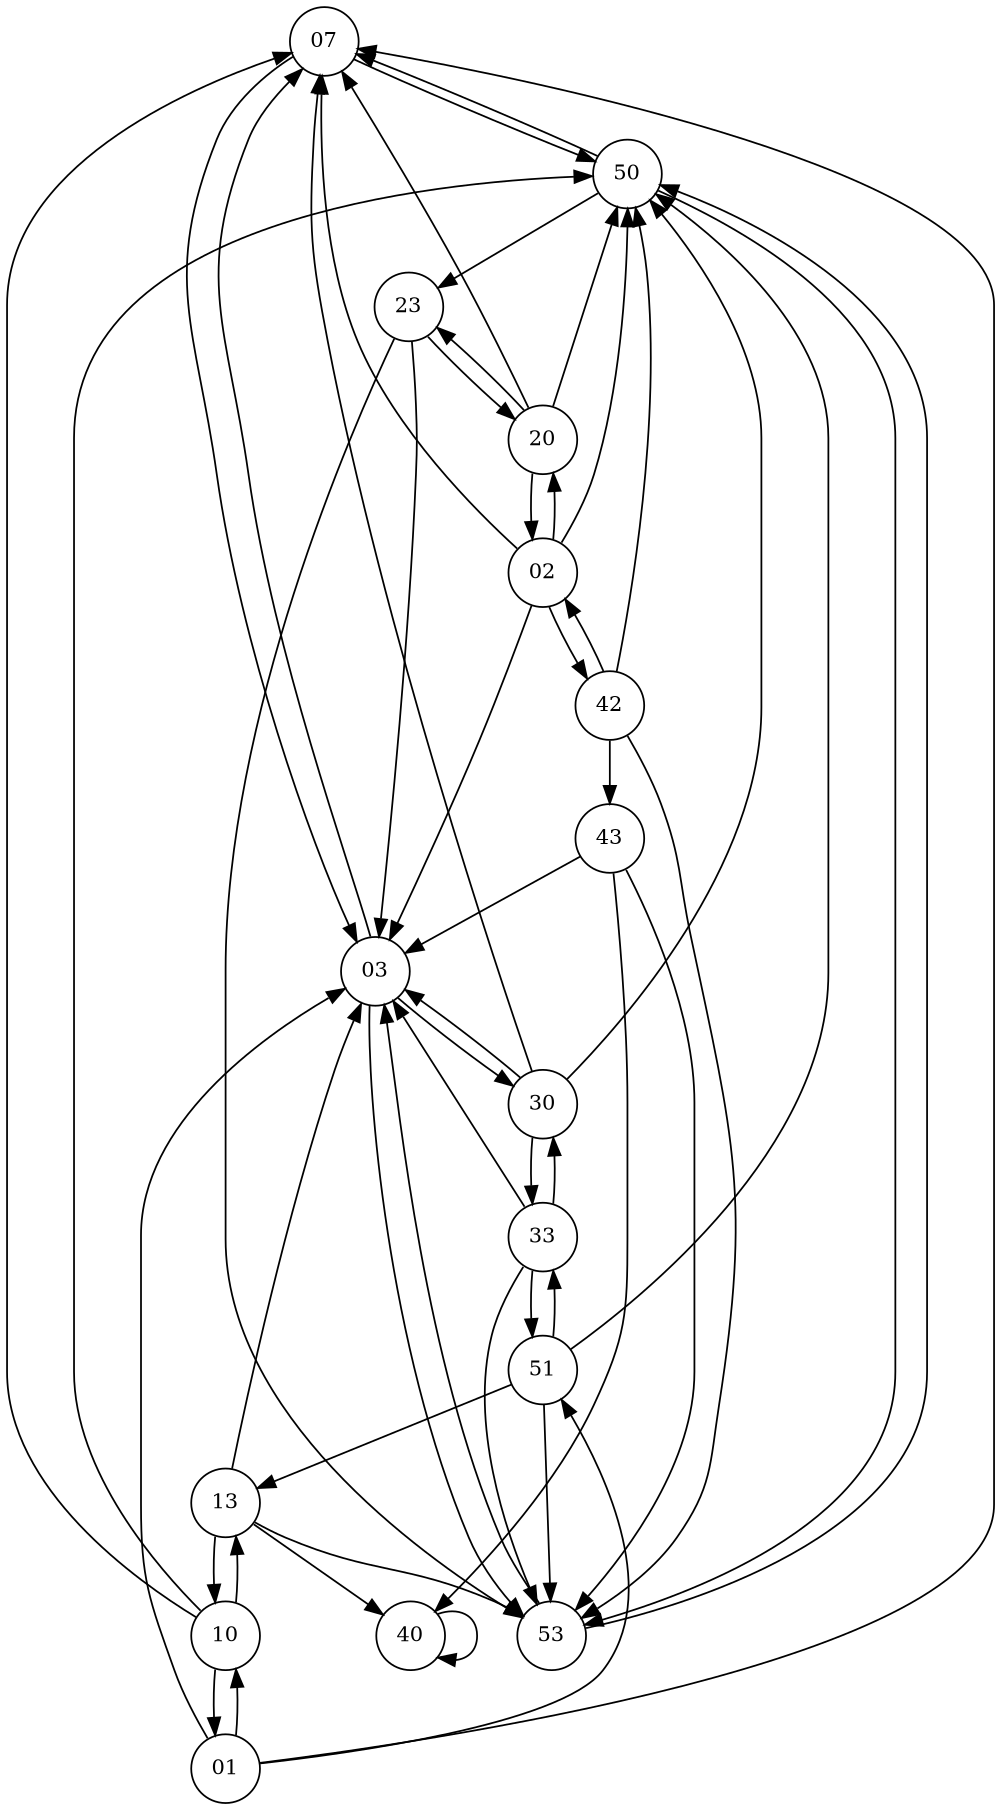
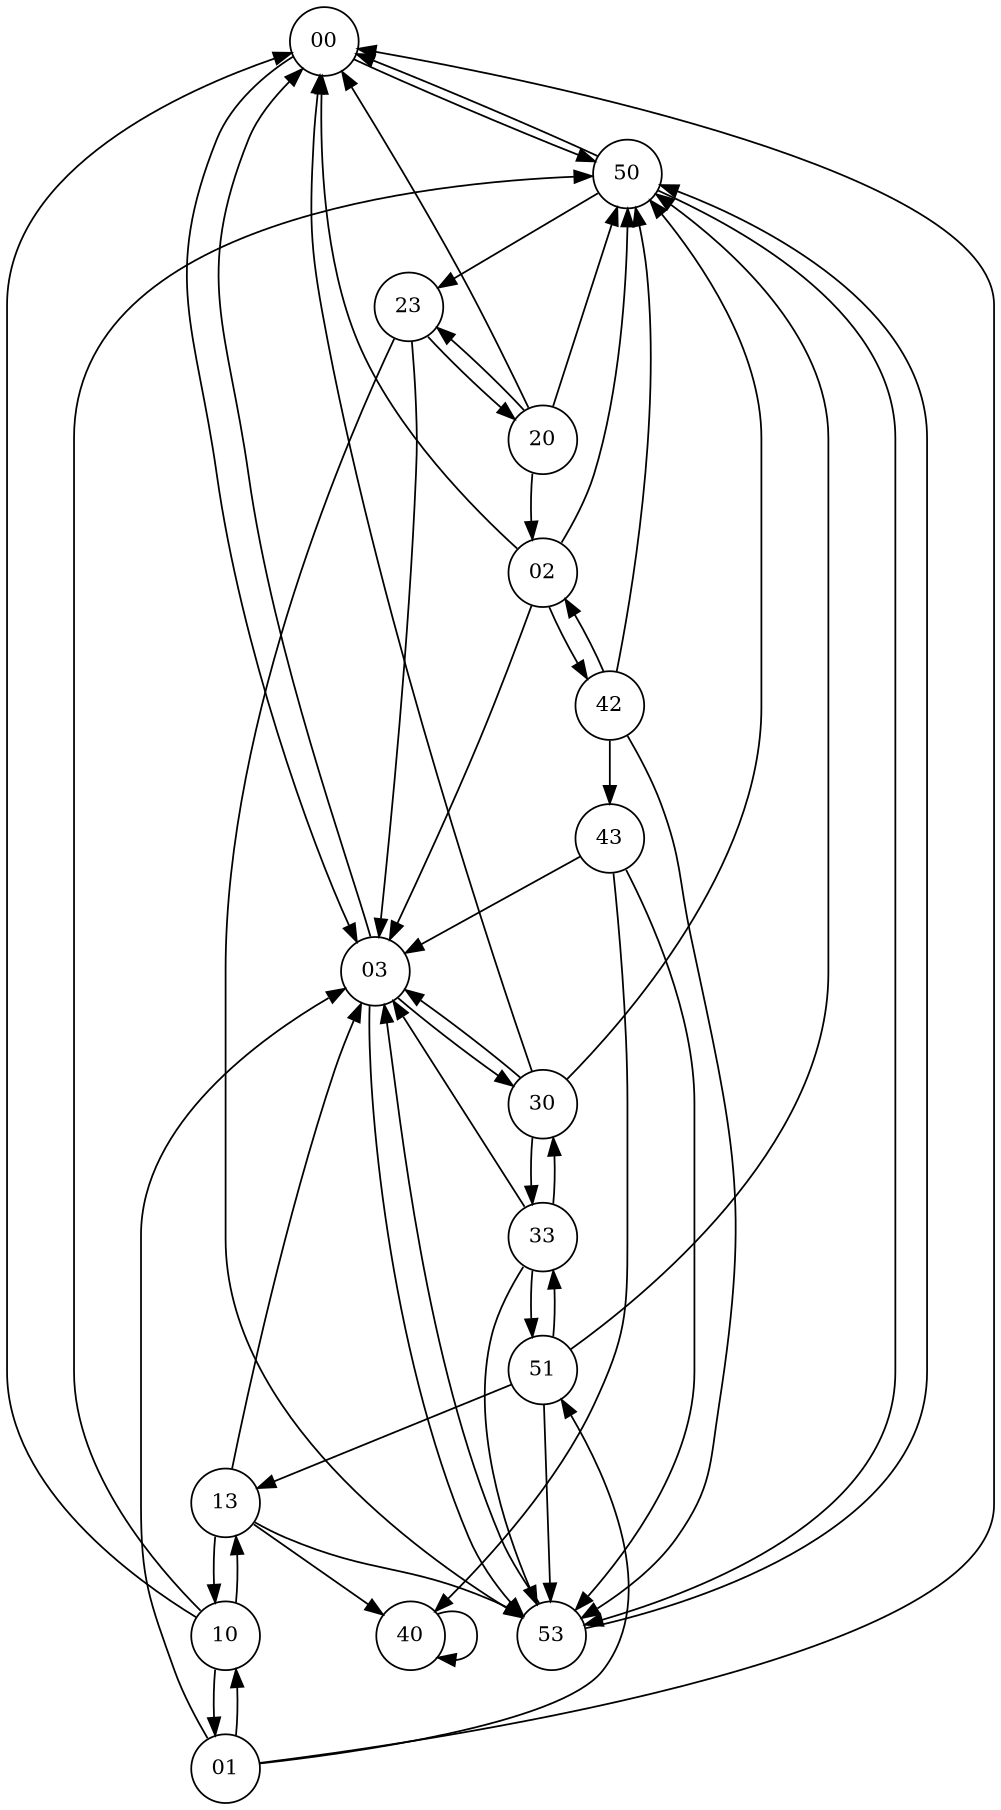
(324, 41) -> (324, 41)
(555, 515) -> none
